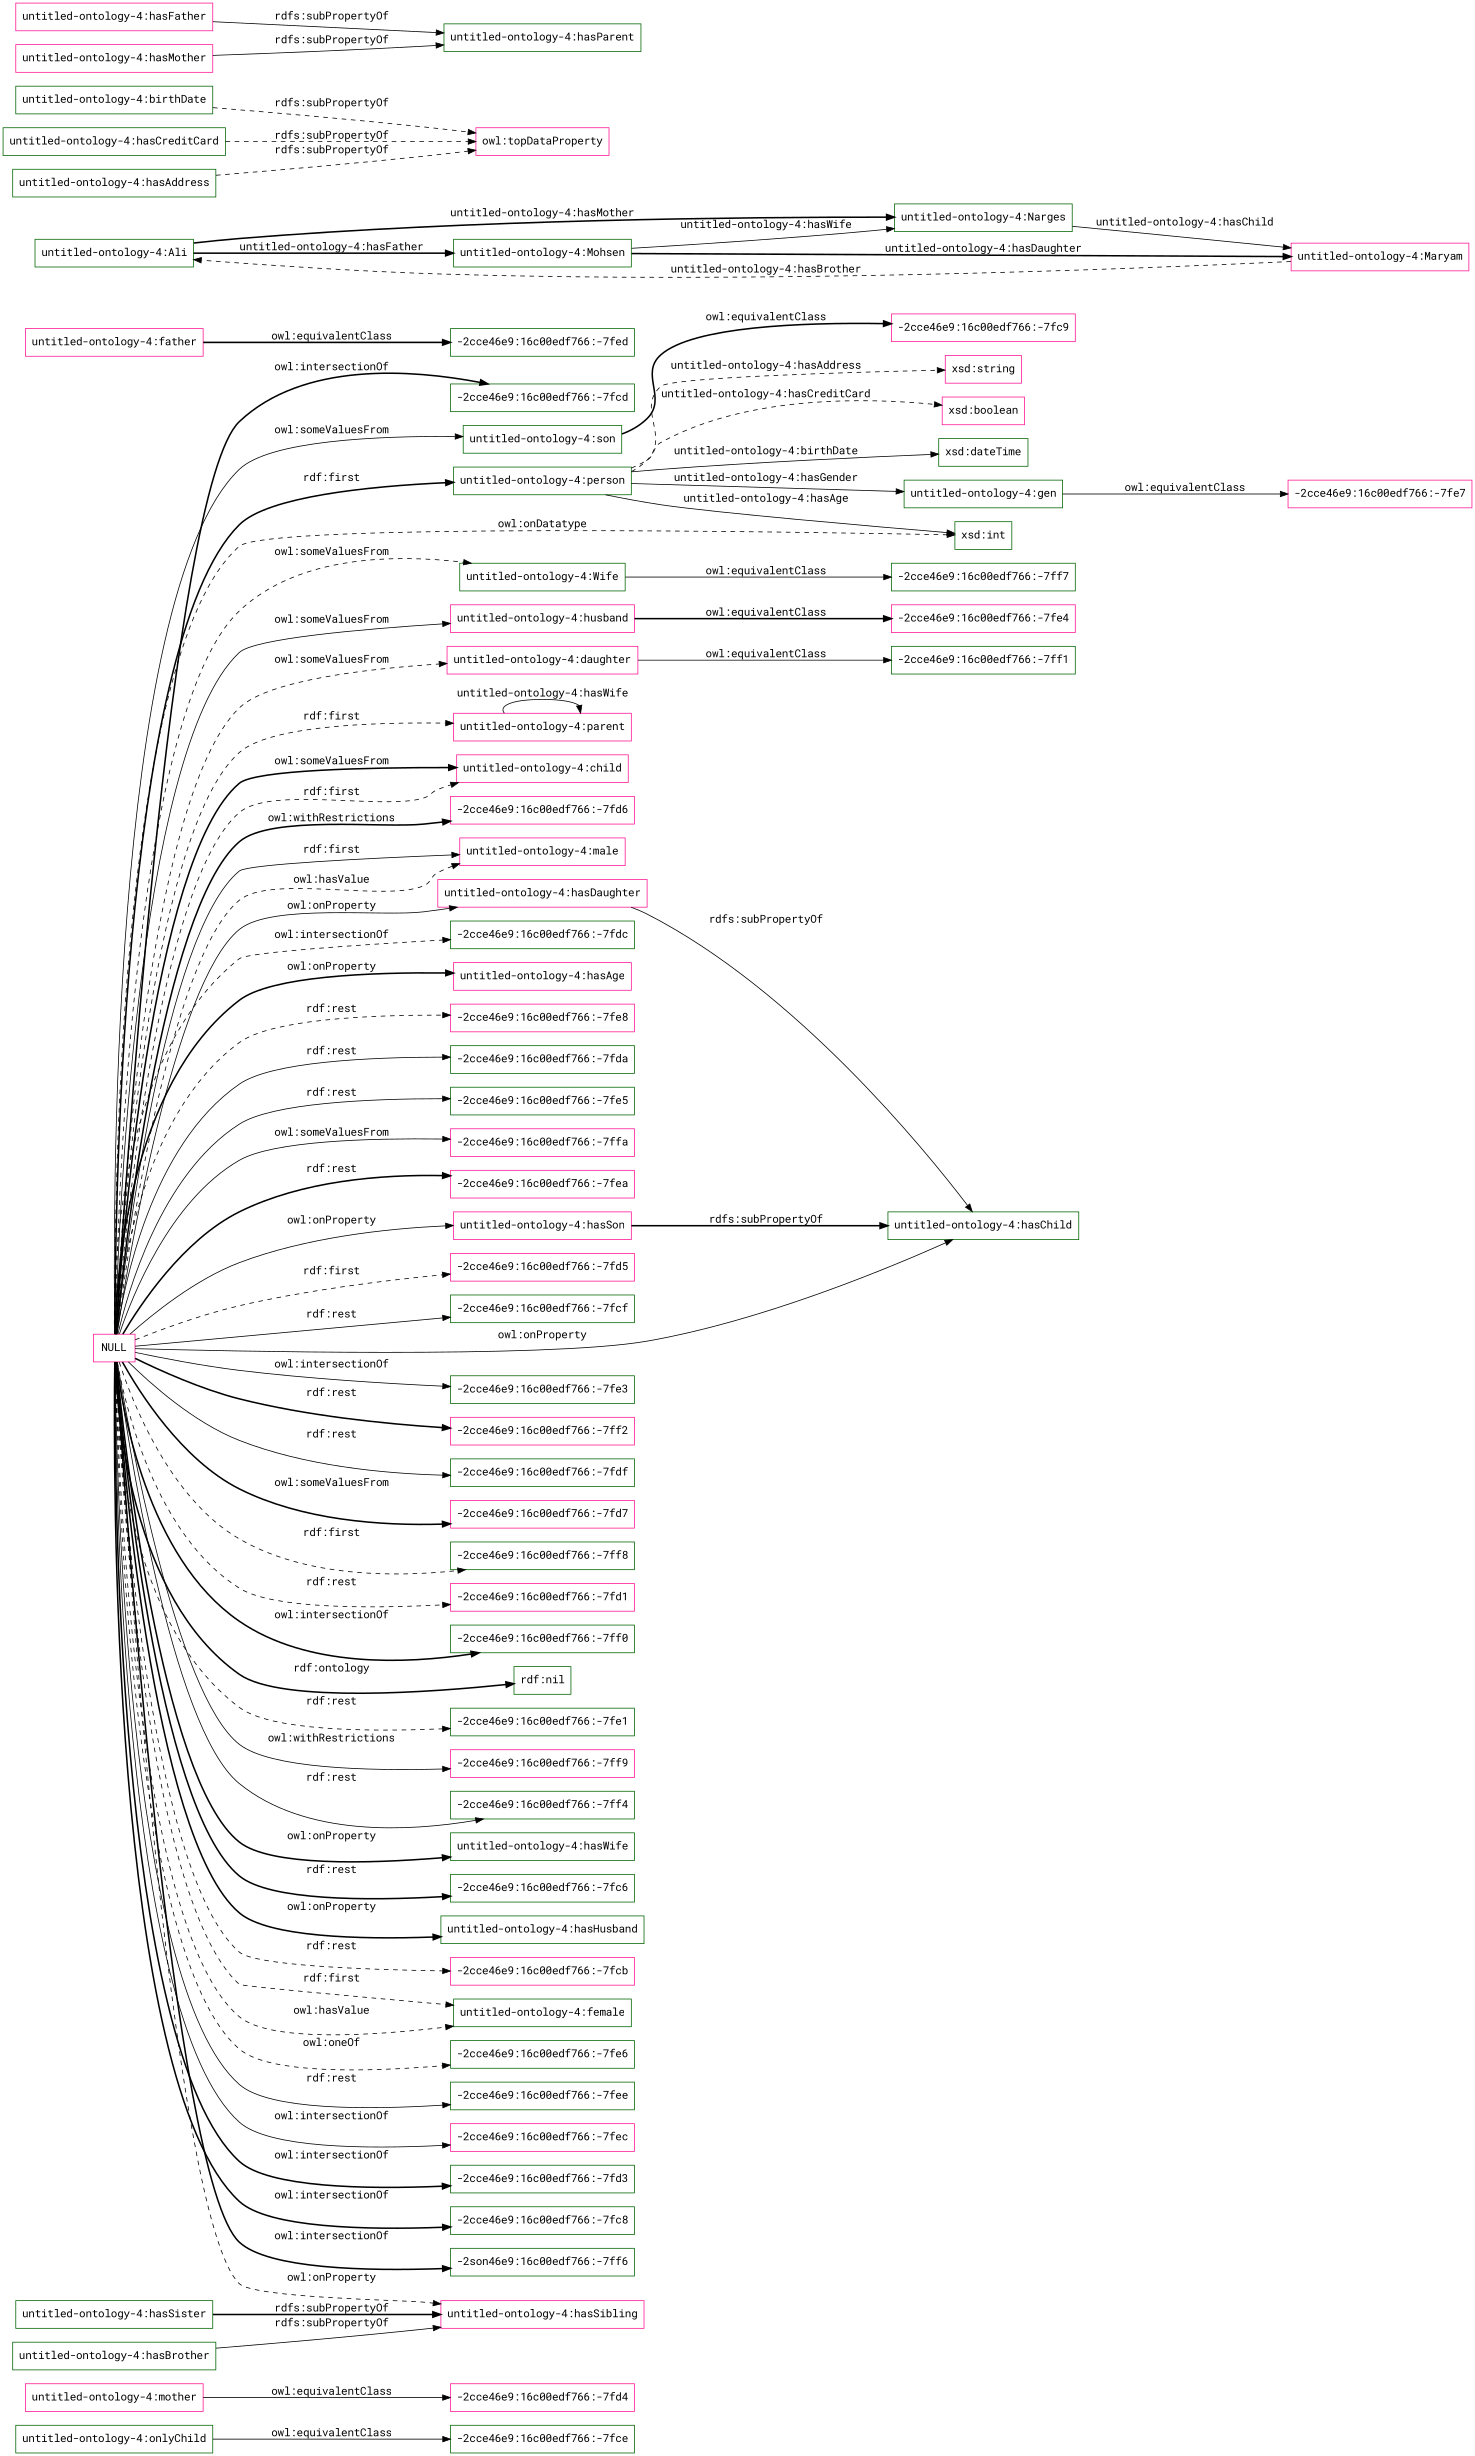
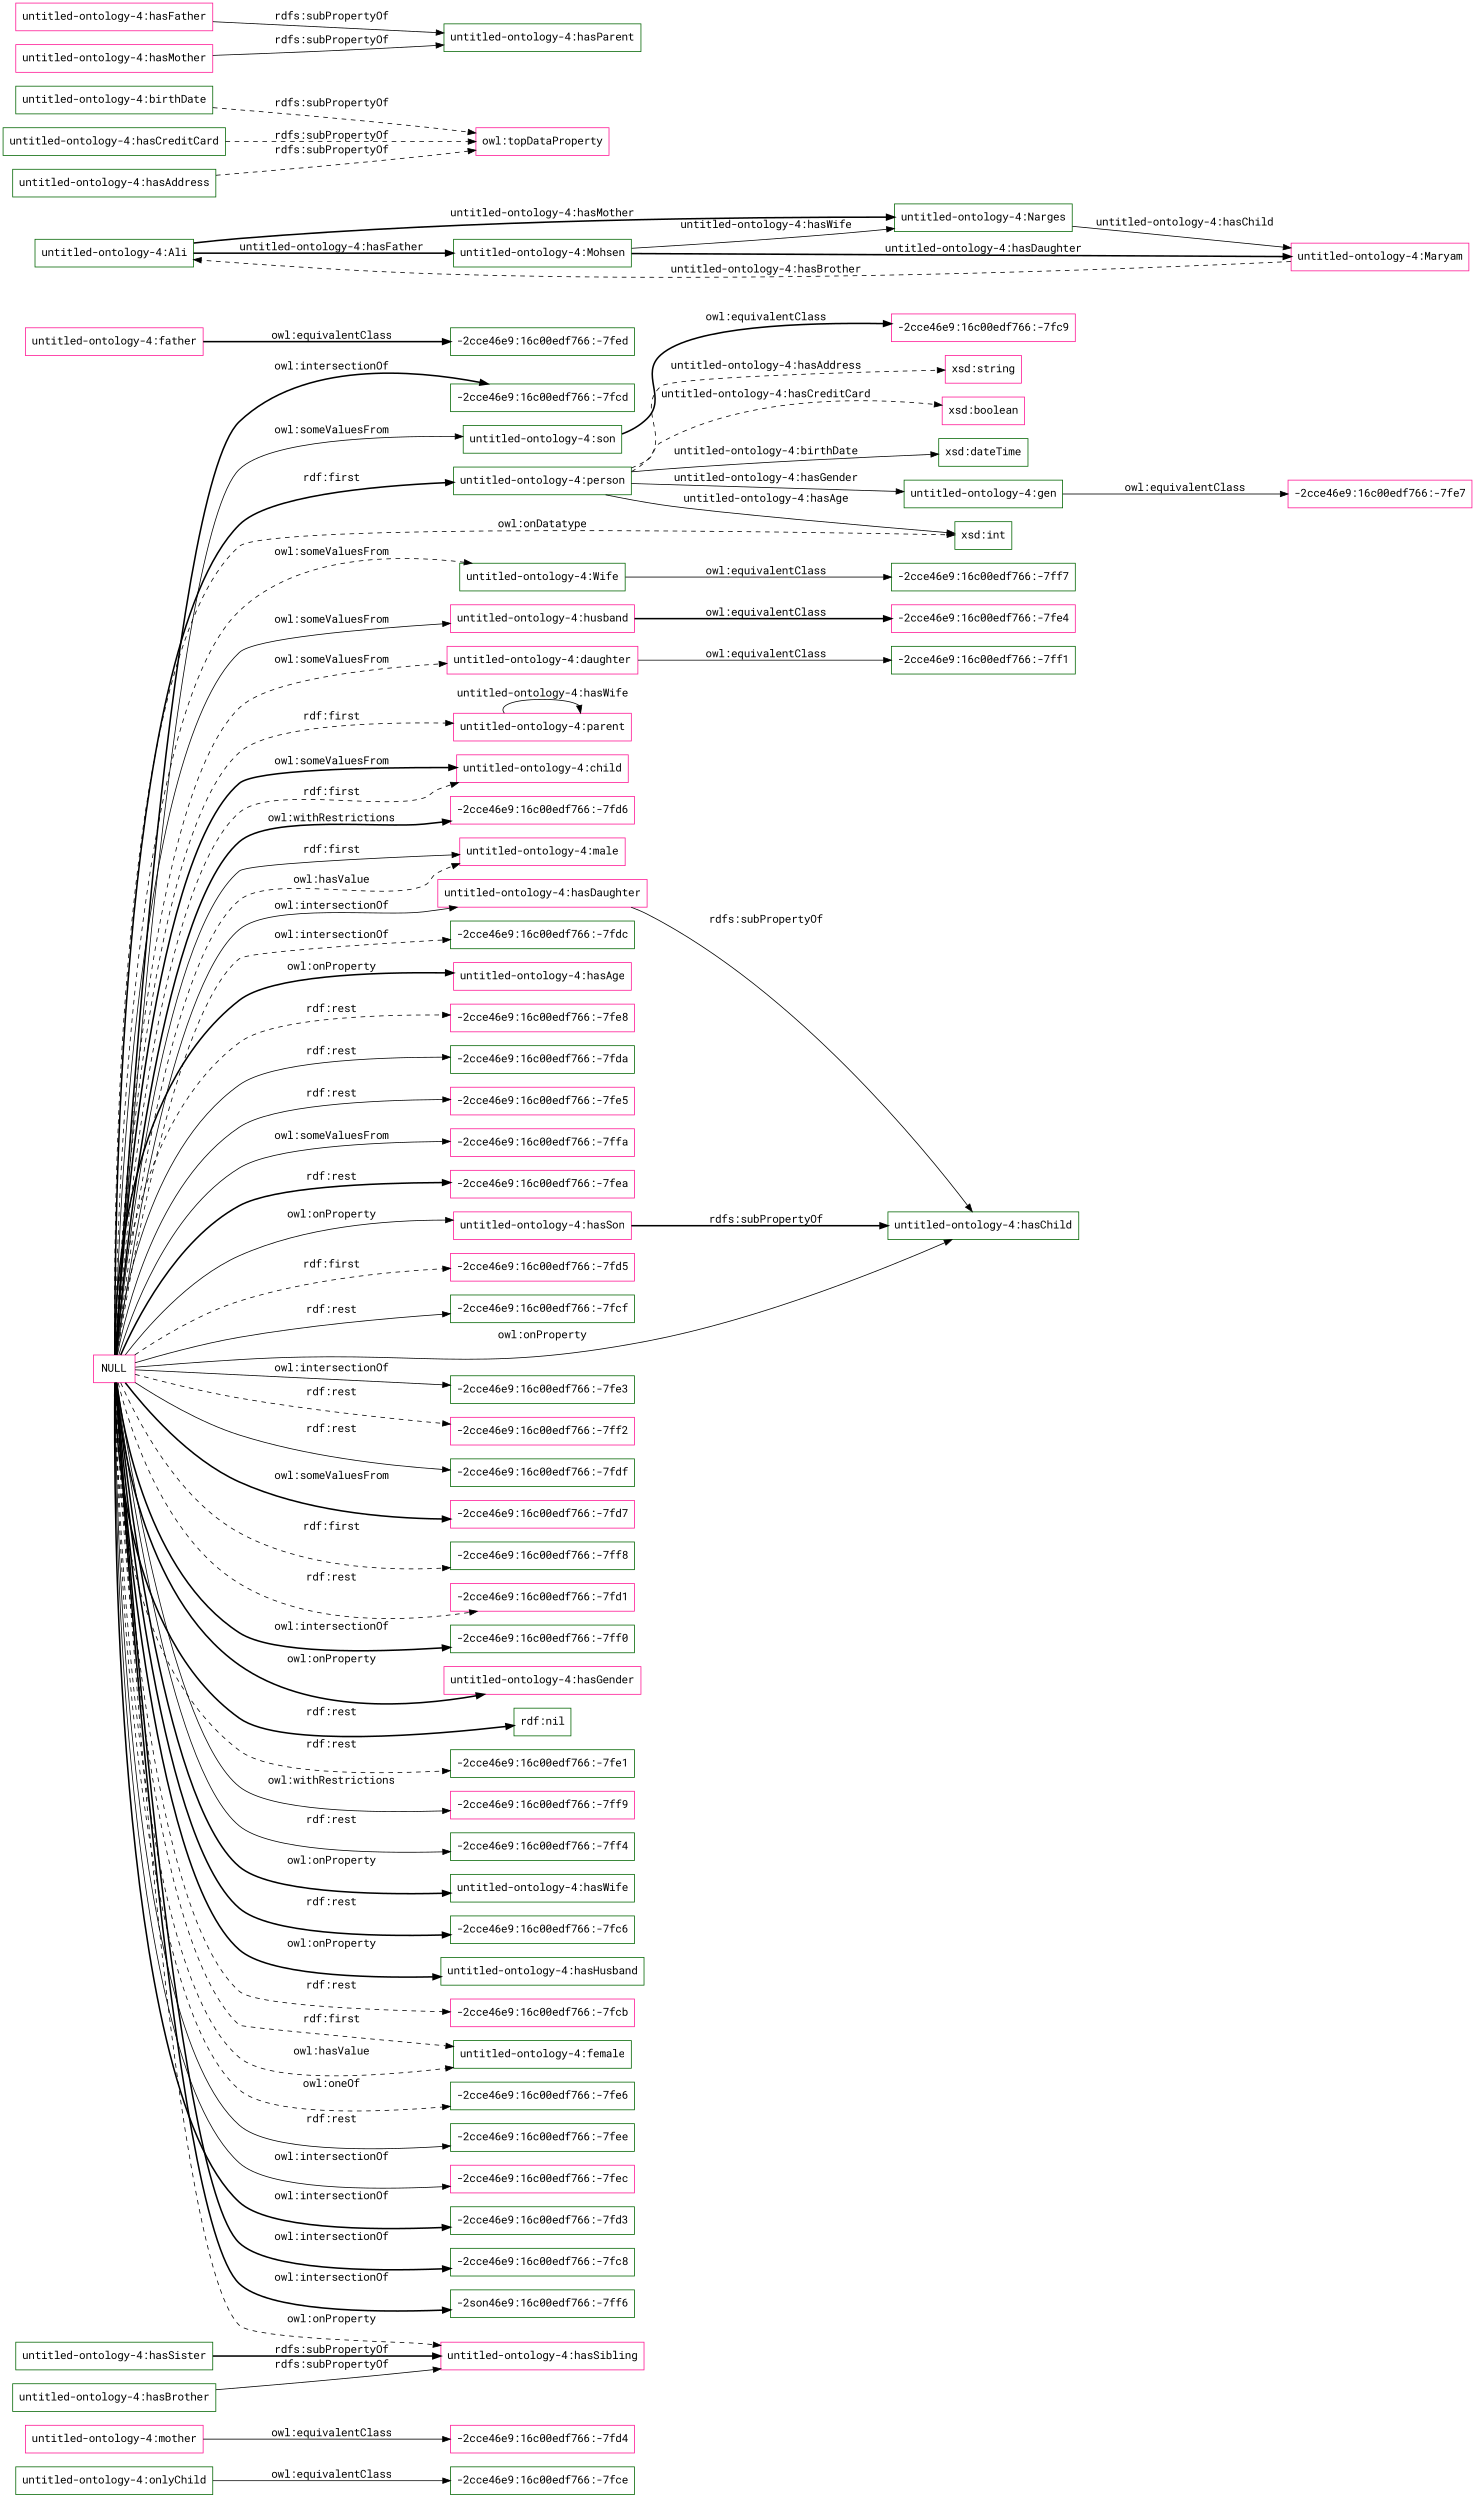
(332, 906) -> (332, 906)
(542, 1101) -> (542, 1101)
(285, 1409) -> (288, 1406)
(332, 1669) -> (332, 1712)
none -> (542, 1680)
